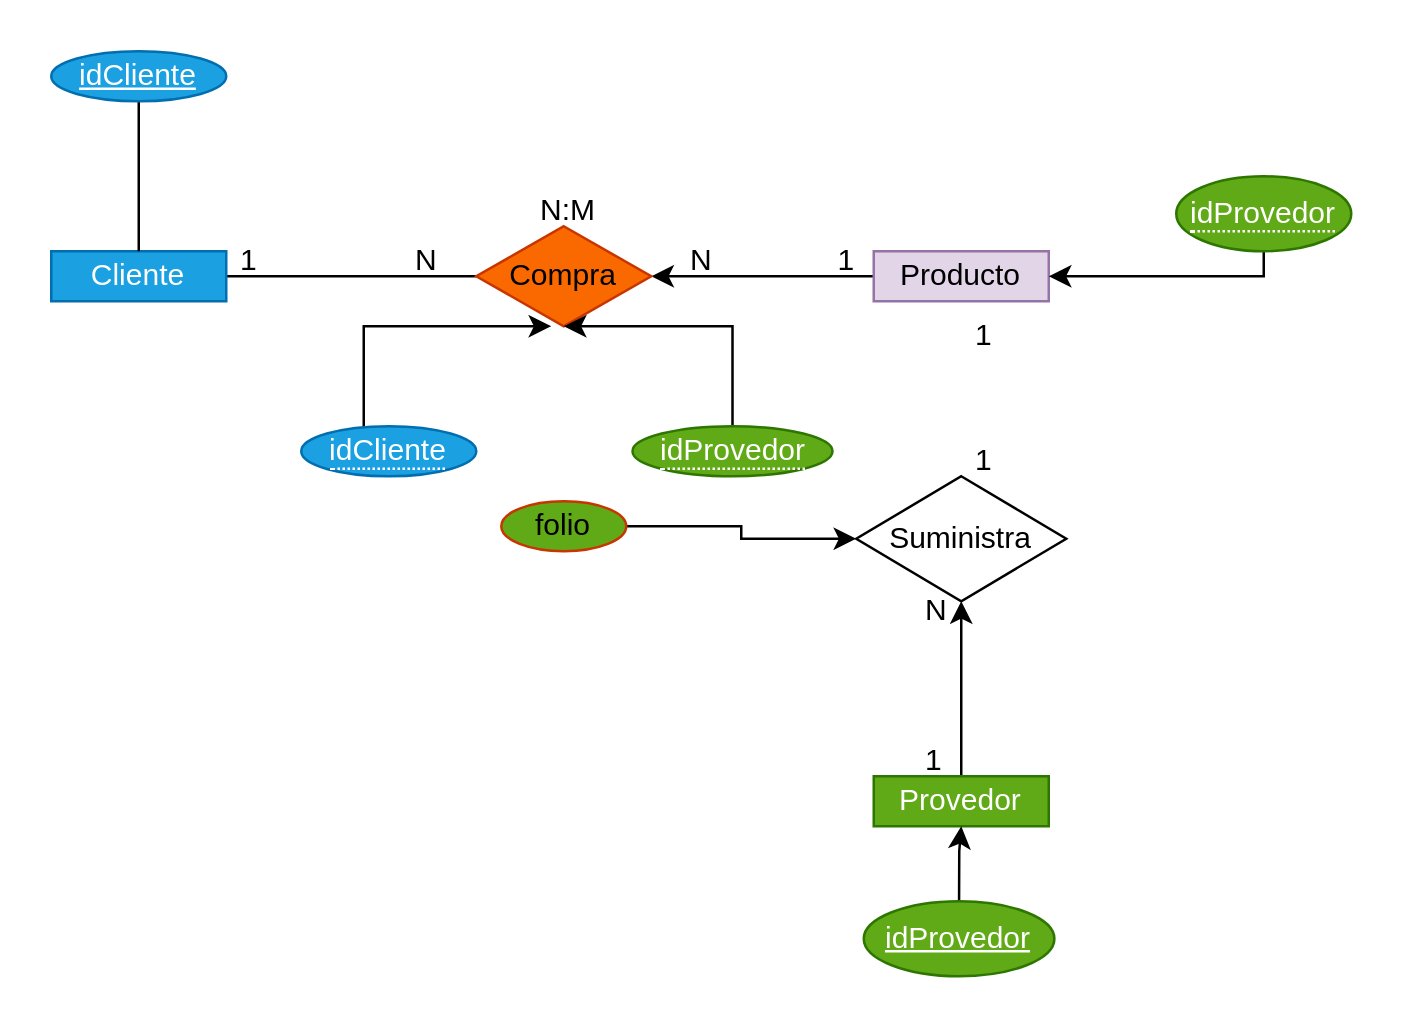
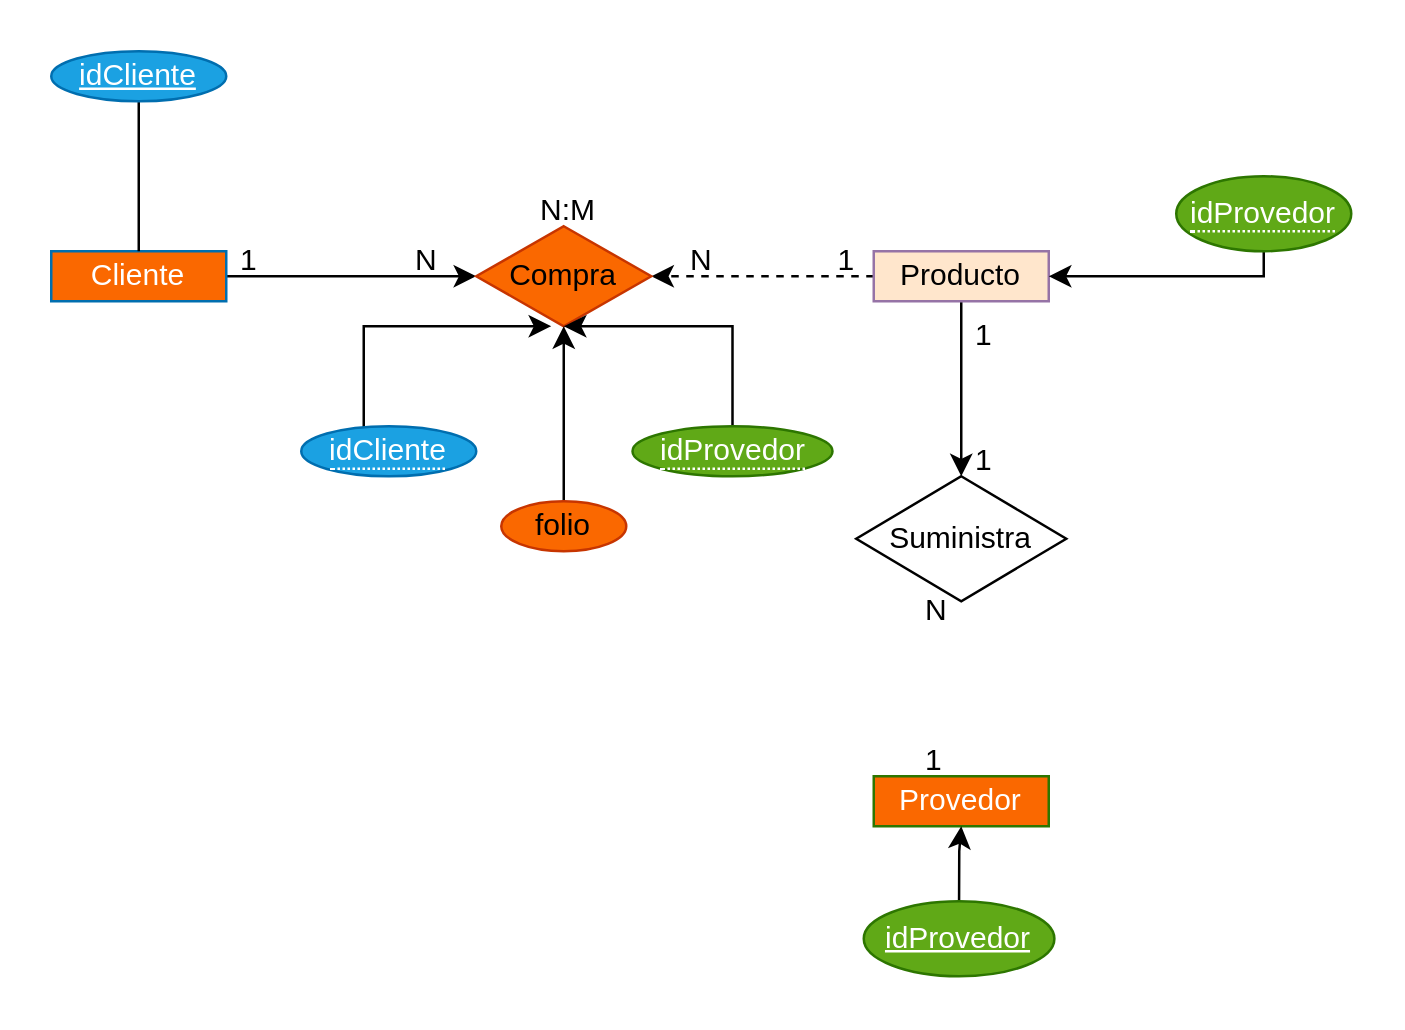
(139, 276) -> (139, 276)
(465, 276) -> (458, 276)
(767, 276) -> (767, 276)
(961, 276) -> (961, 276)
none -> (961, 380)
(564, 526) -> (564, 526)
(739, 526) -> (564, 422)
(961, 697) -> none
(961, 801) -> (961, 801)
